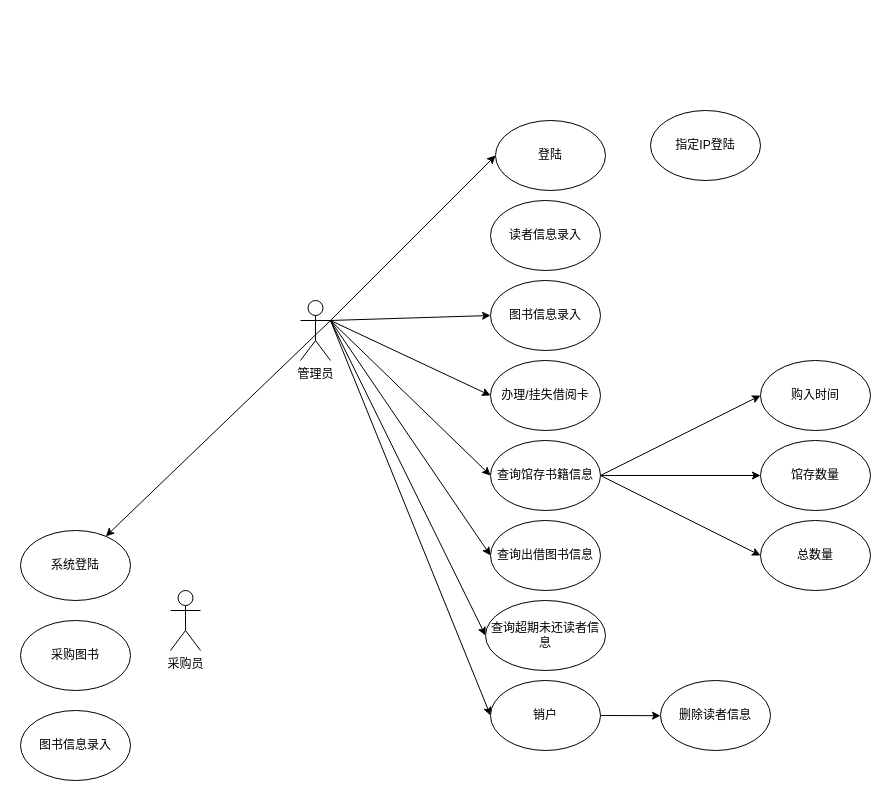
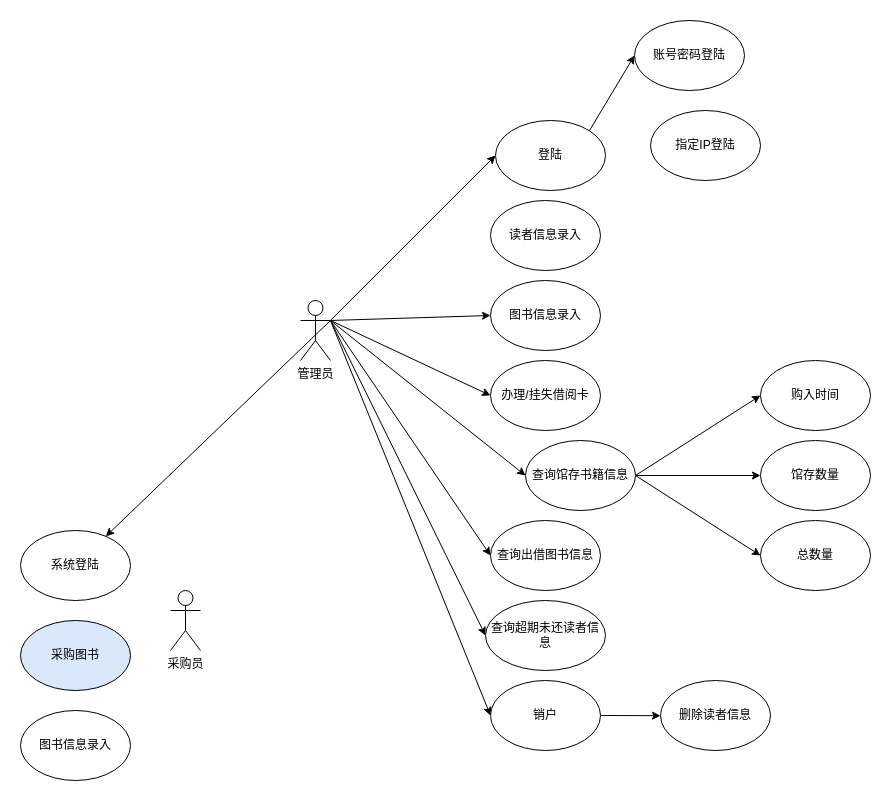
none -> (690, 56)
none -> (610, 96)
(546, 476) -> (581, 476)
(76, 656) -> (76, 656)
